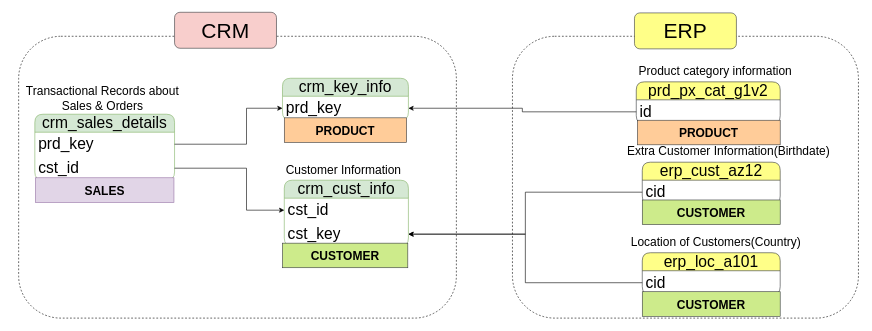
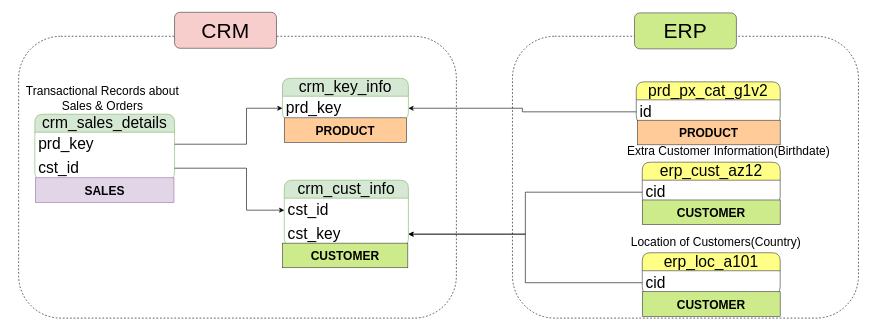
(686, 31) -> (686, 31)
(716, 71) -> none
(344, 170) -> none
